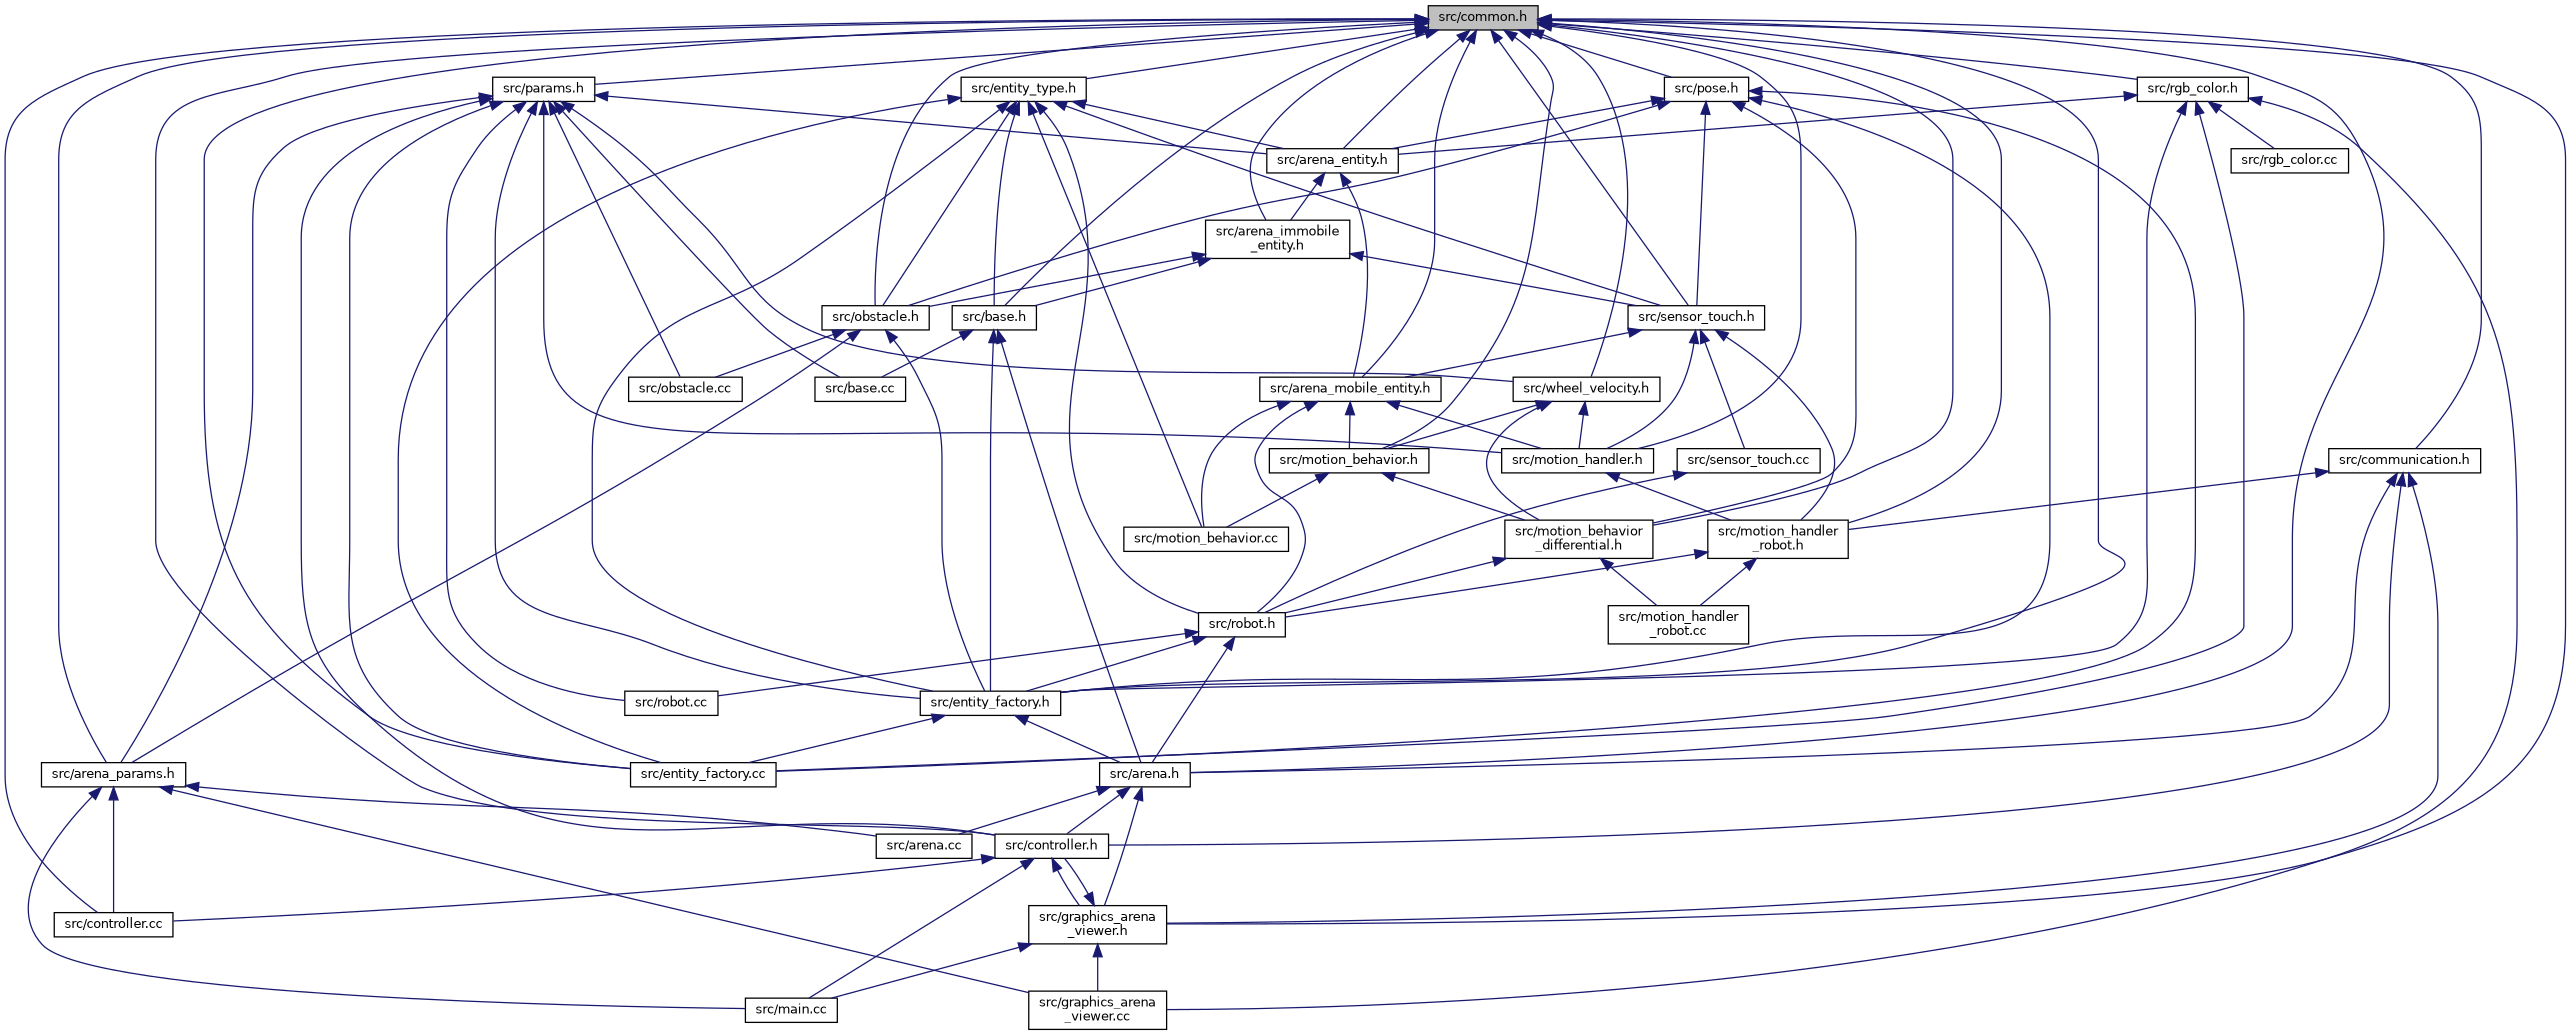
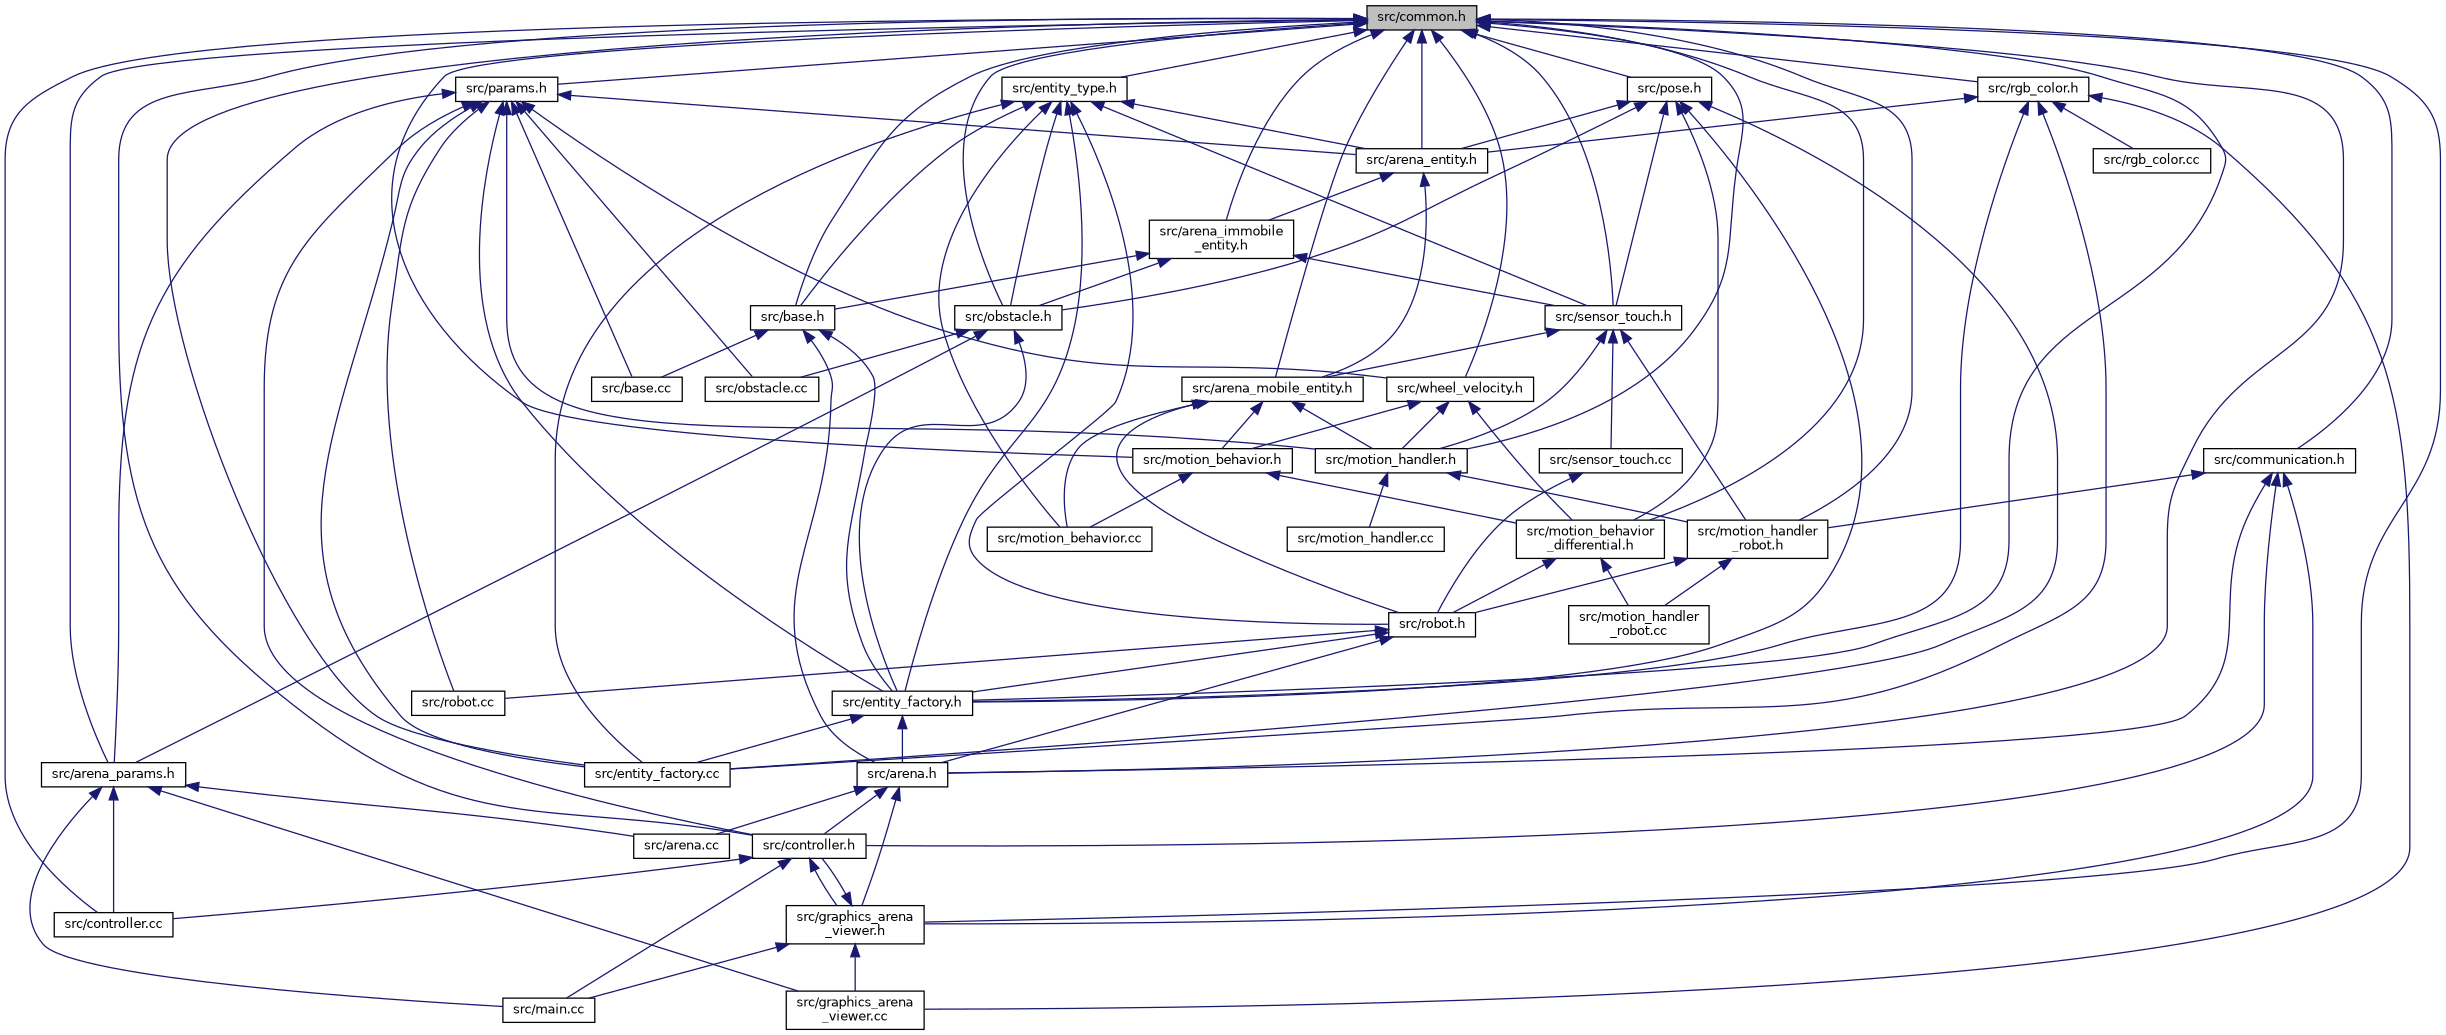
none -> (1366, 539)
